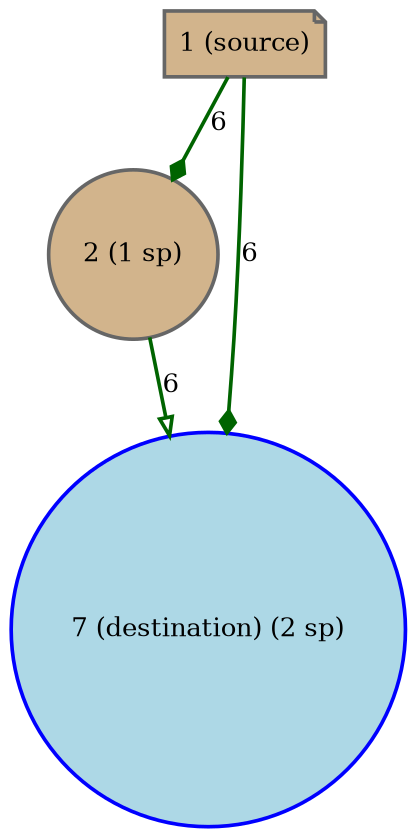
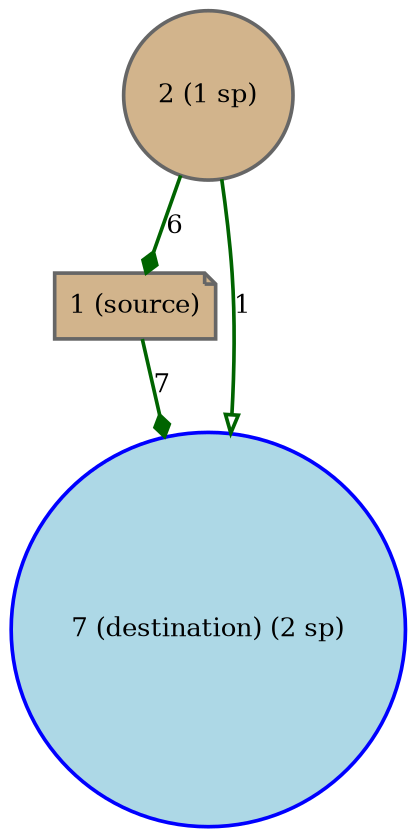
(206, 119) -> (167, 213)
(250, 255) -> (163, 386)
(172, 386) -> (243, 306)
